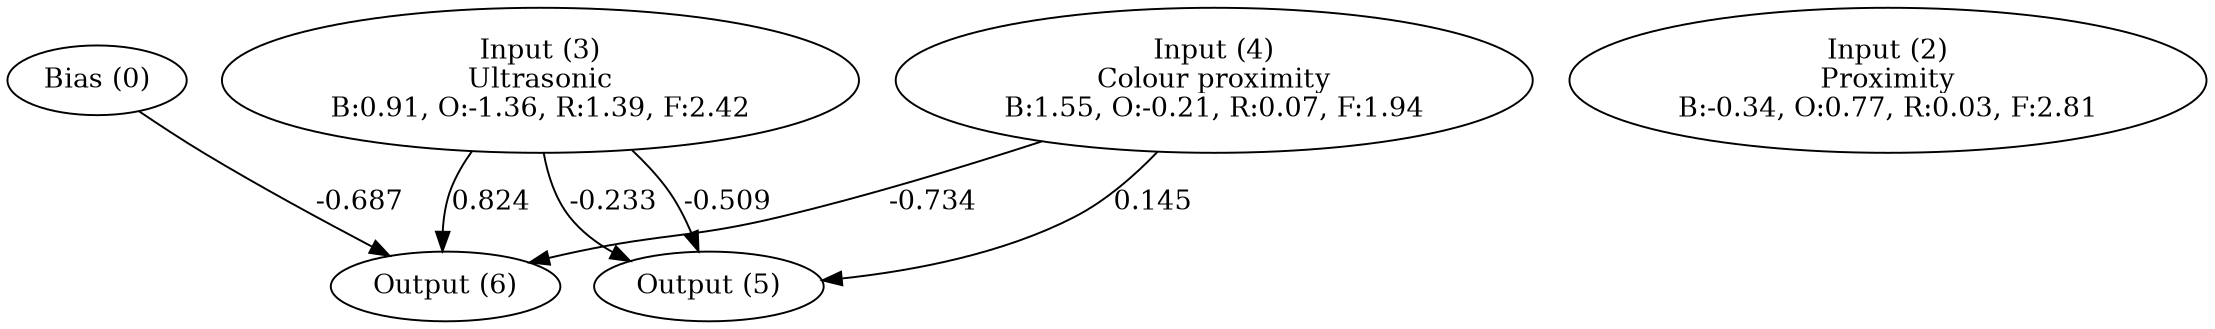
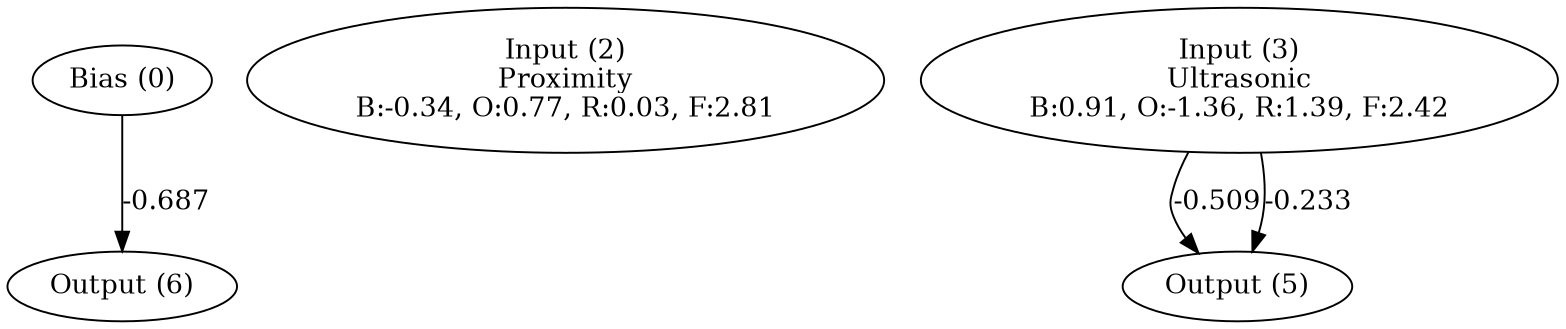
(1214, 80) -> none
(451, 189) -> none
